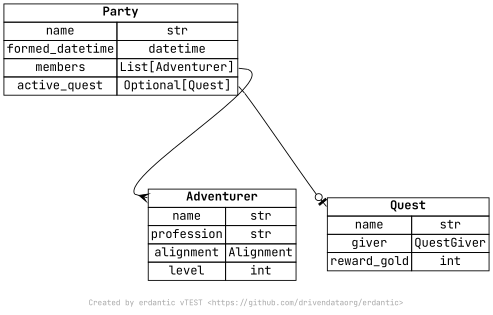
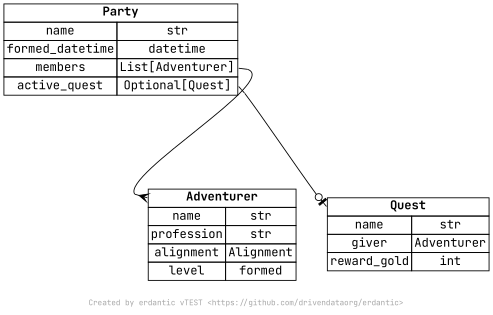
(450, 243) -> (450, 243)
(261, 271) -> (261, 271)
